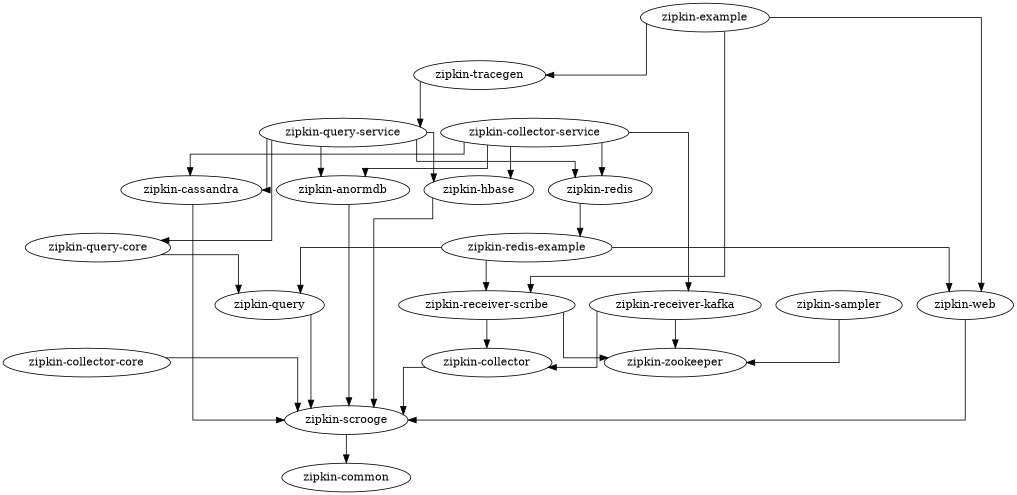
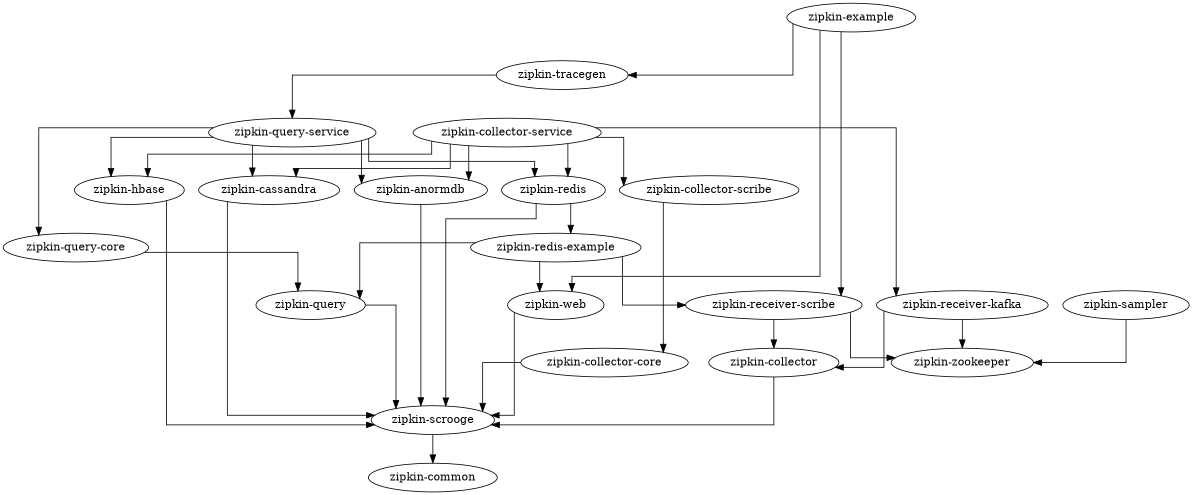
none -> (709, 190)
none -> (446, 256)
